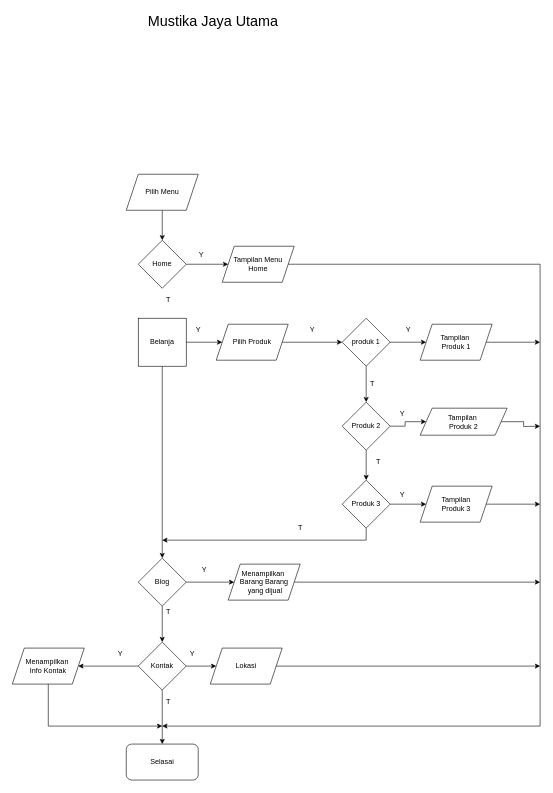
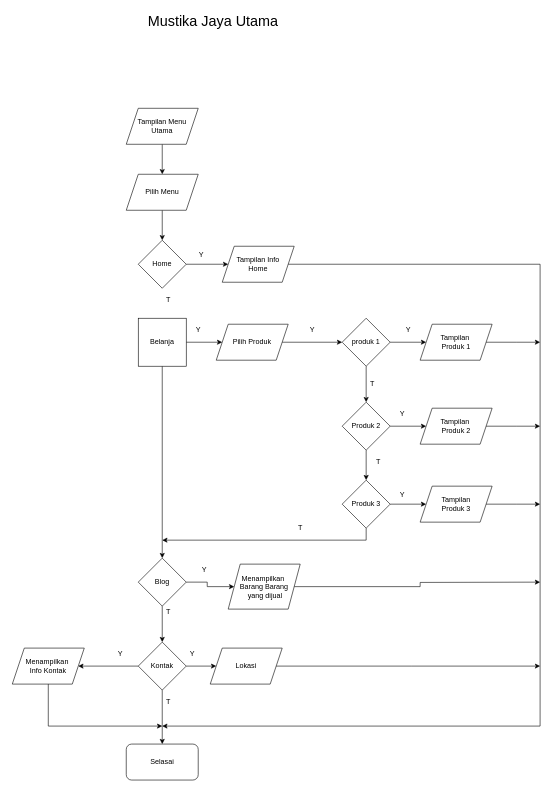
none -> (162, 126)
none -> (162, 168)
(258, 264) -> (258, 264)
(464, 422) -> (456, 426)
(264, 582) -> (264, 587)
